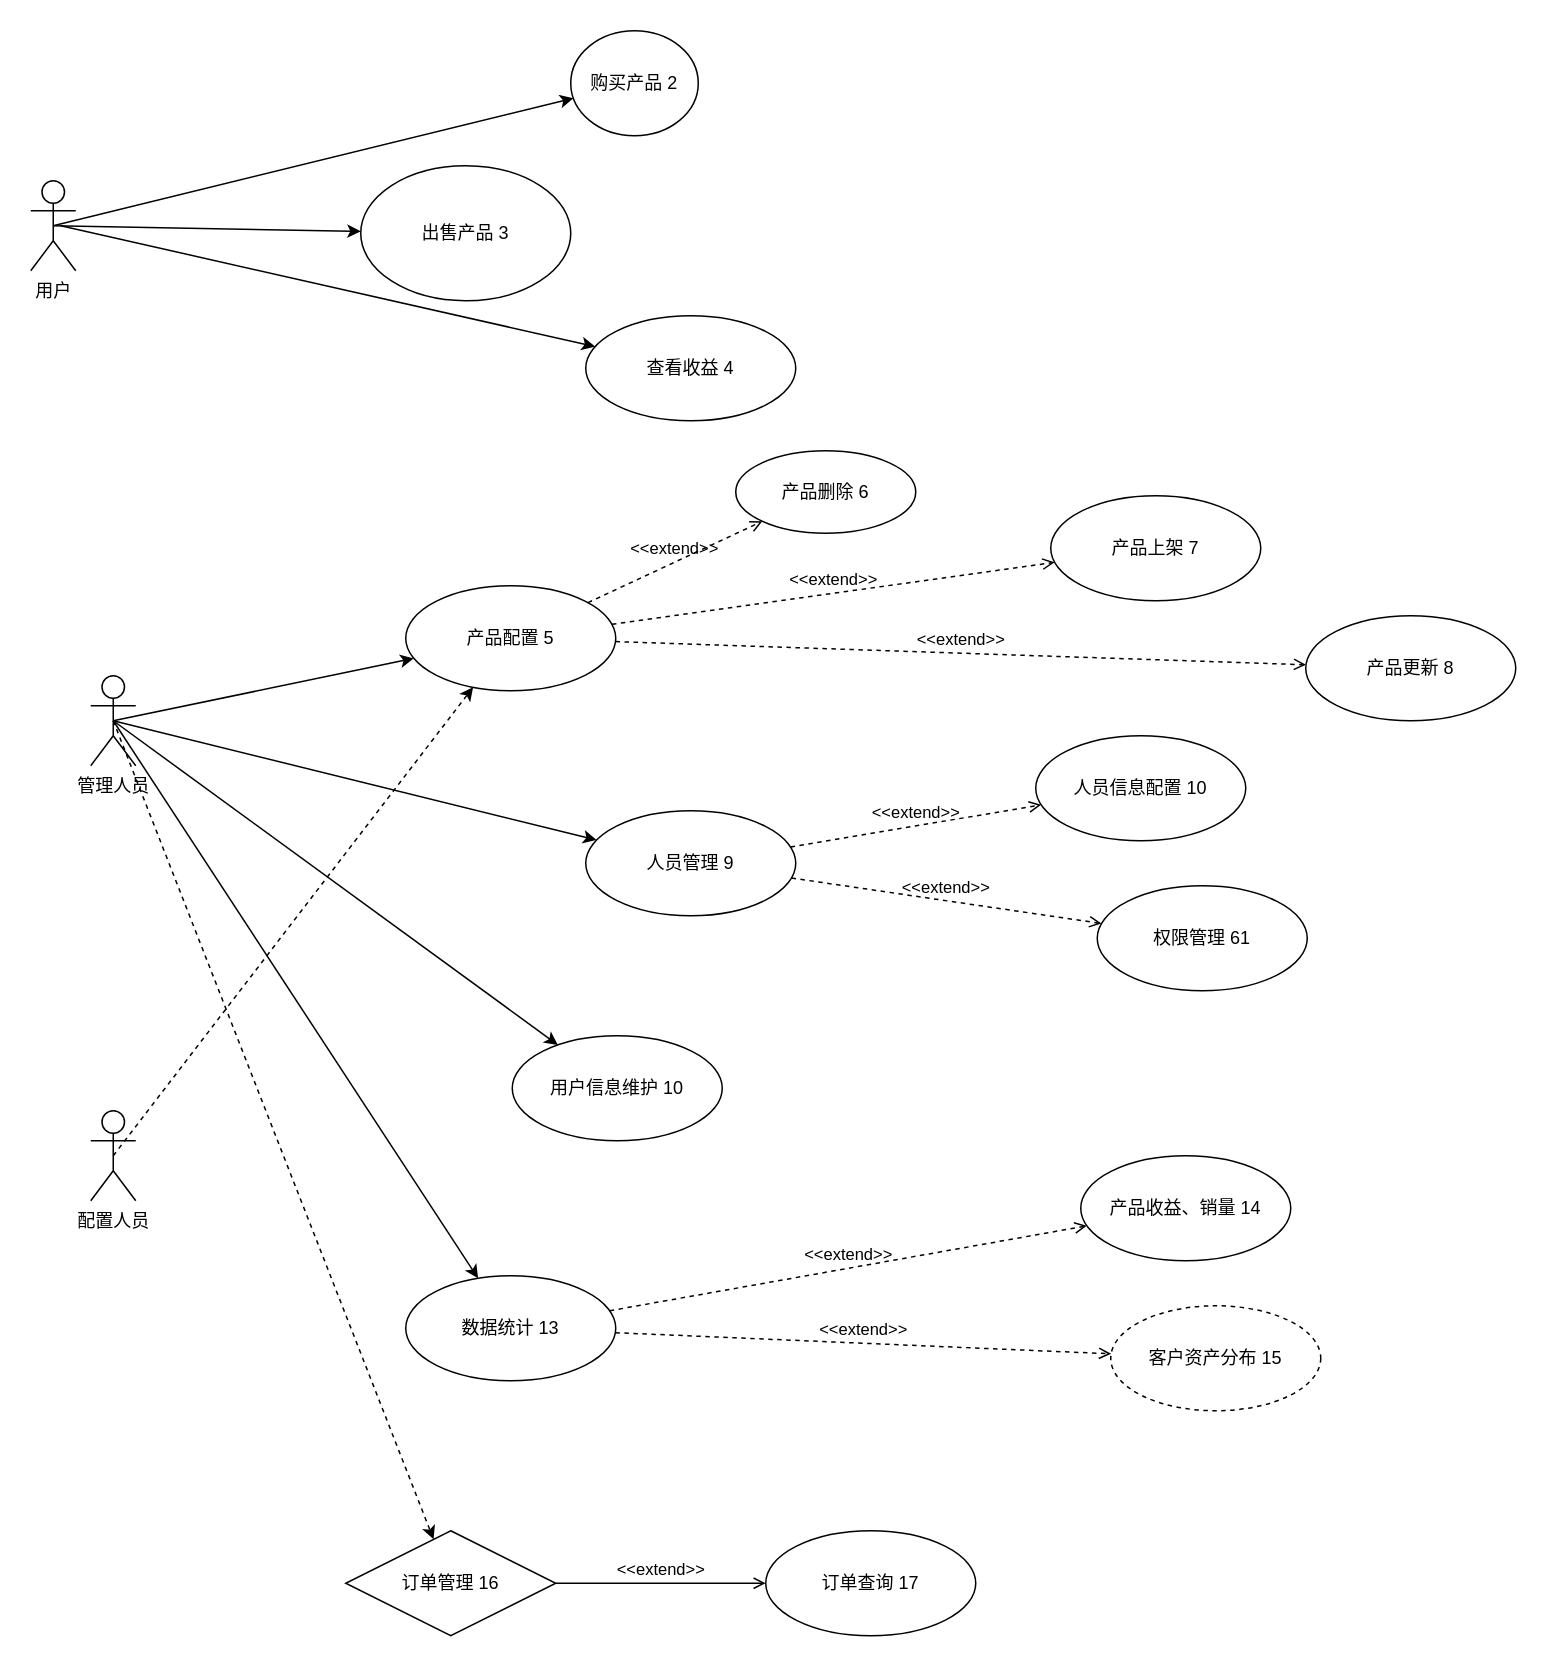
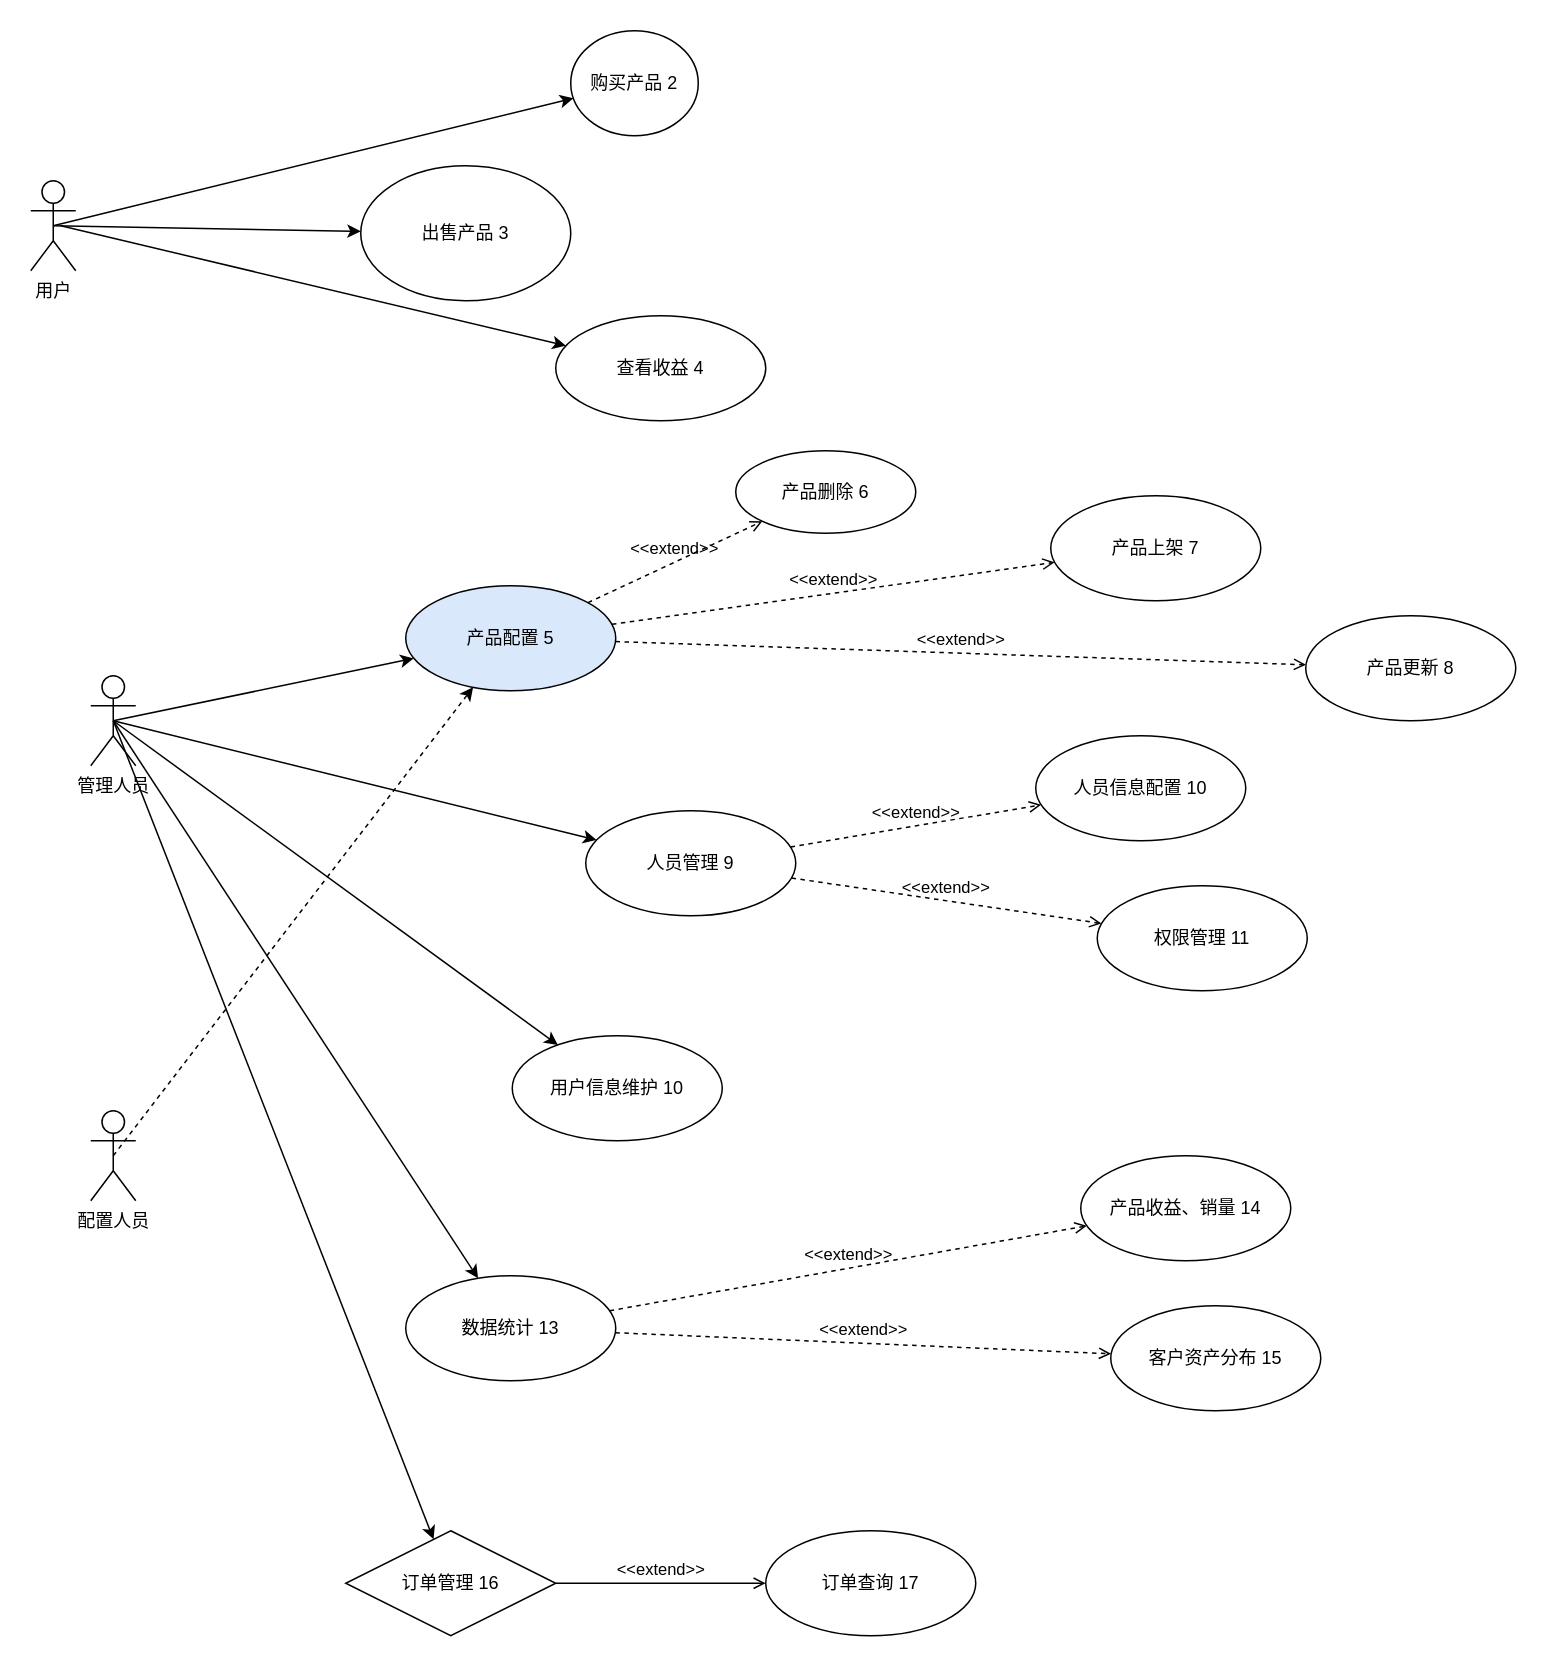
(691, 368) -> (661, 368)
(511, 638) -> (511, 638)
(1202, 938) -> (1202, 938)
(278, 1142) -> (278, 1142)
(1216, 1358) -> (1216, 1358)
